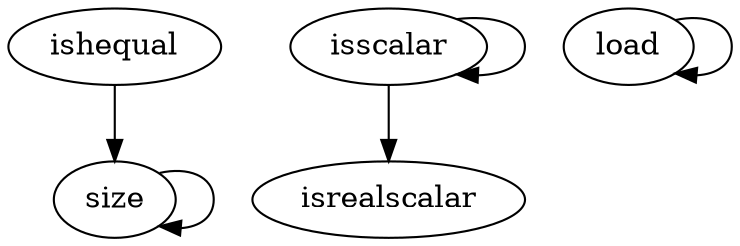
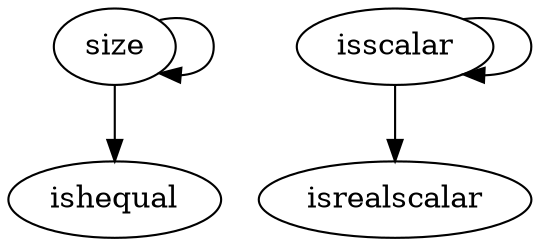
(629, 47) -> none
(115, 113) -> (115, 113)
